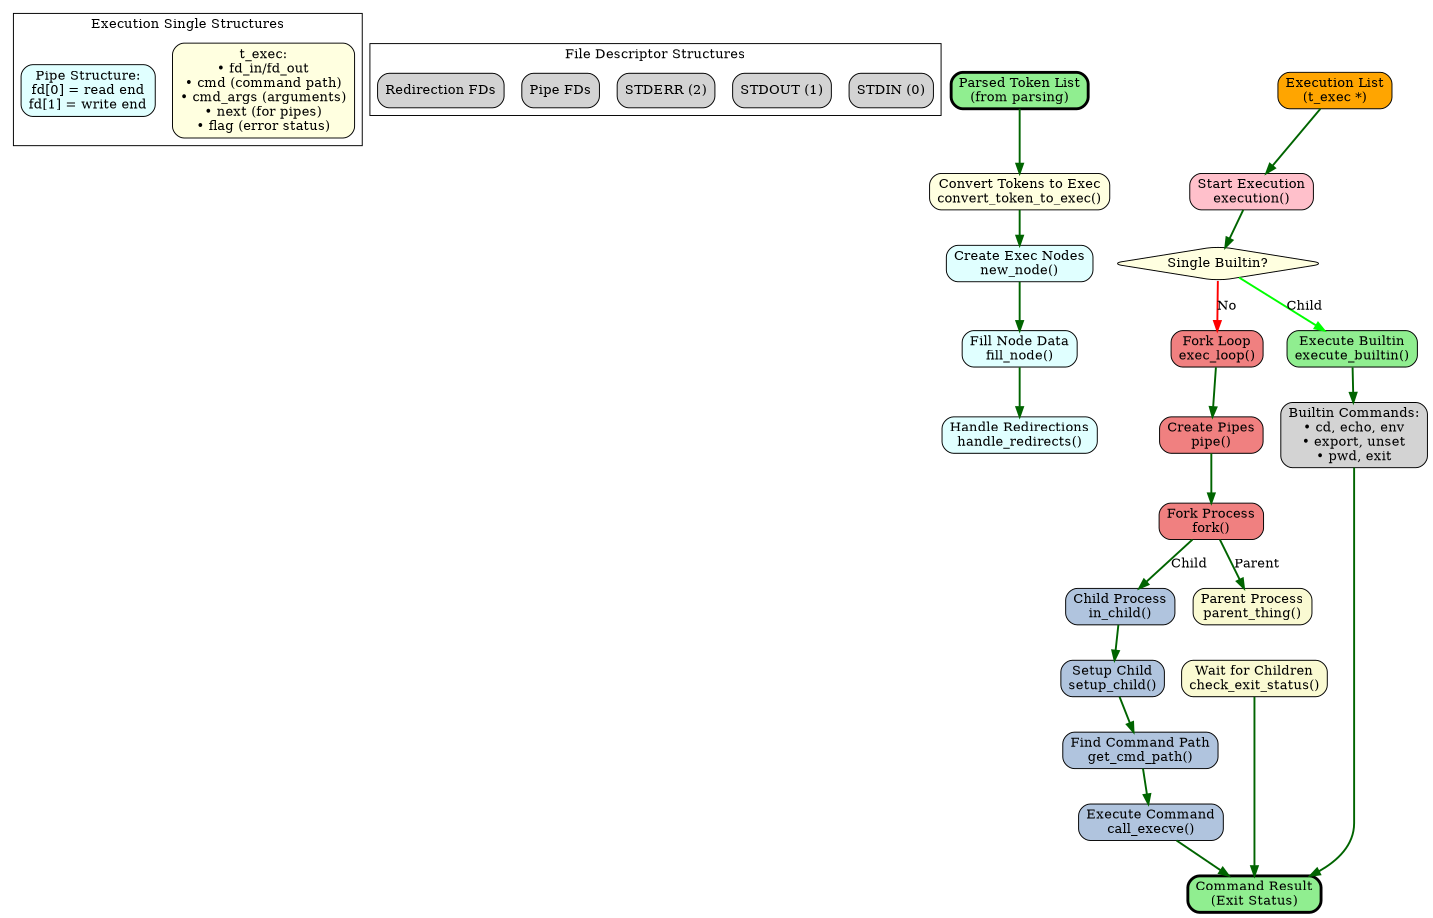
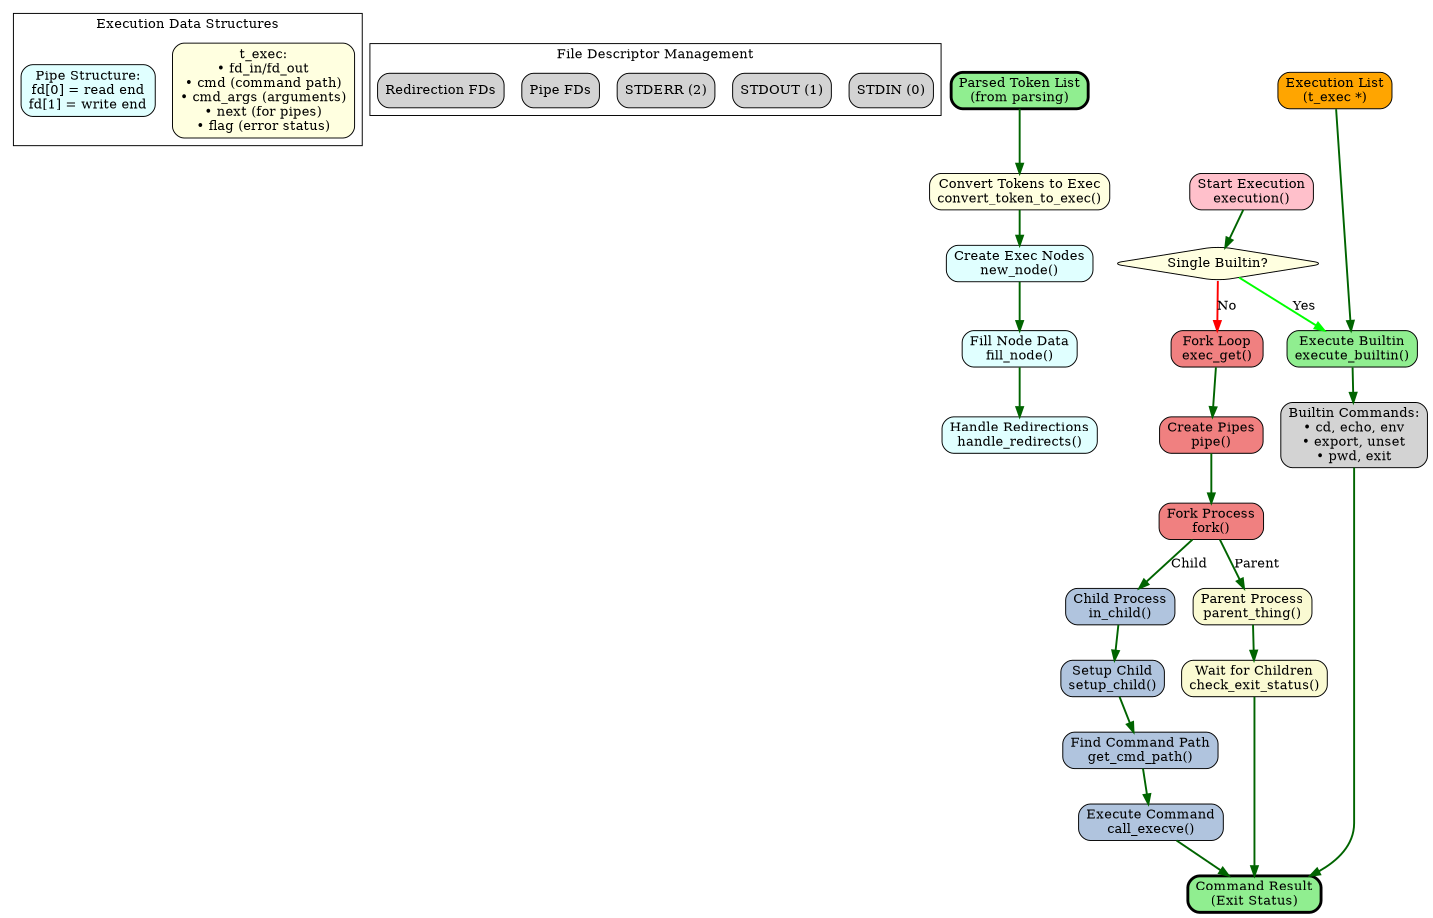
(188, 24) -> (188, 24)
(656, 55) -> (656, 55)
(1296, 137) -> (1343, 215)
(1305, 306) -> (1305, 306)
(1217, 349) -> (1217, 349)
none -> (1253, 638)
